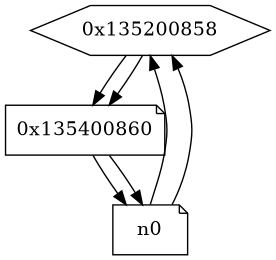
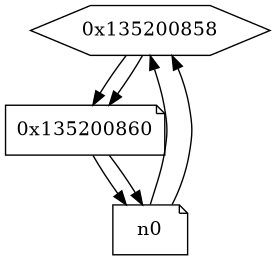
(85, 130) -> (85, 130)
